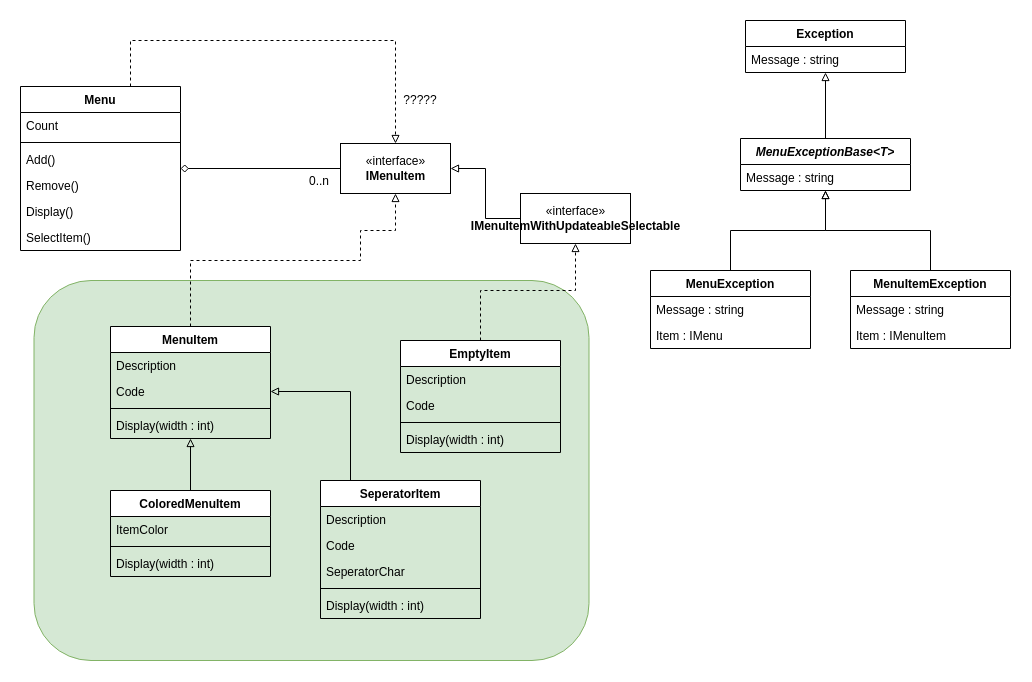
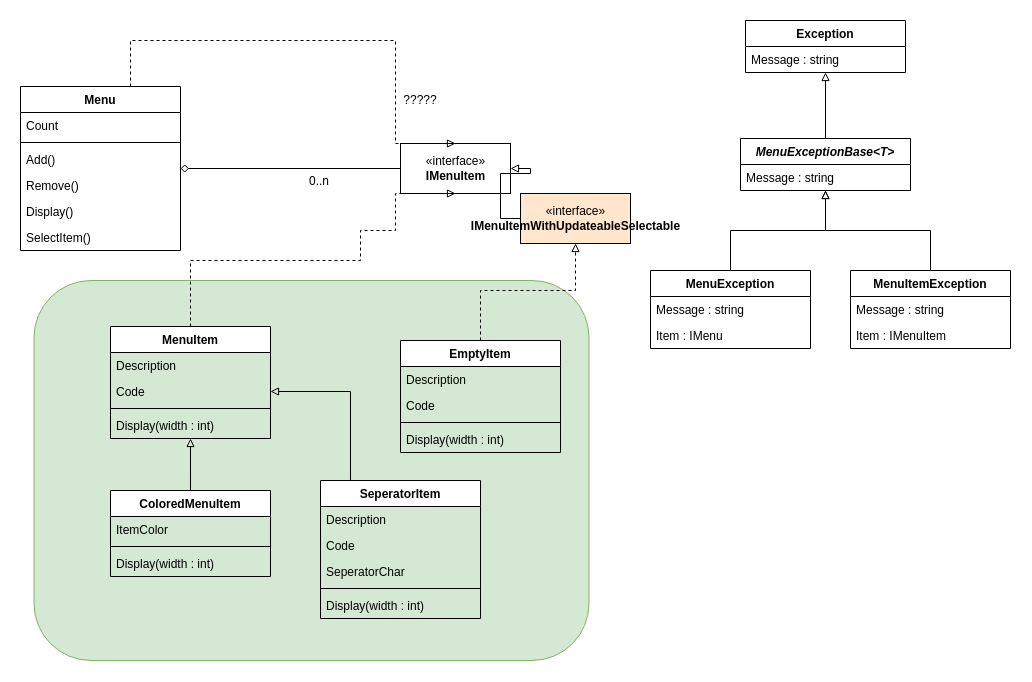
(396, 169) -> (456, 169)
(576, 219) -> (576, 219)
